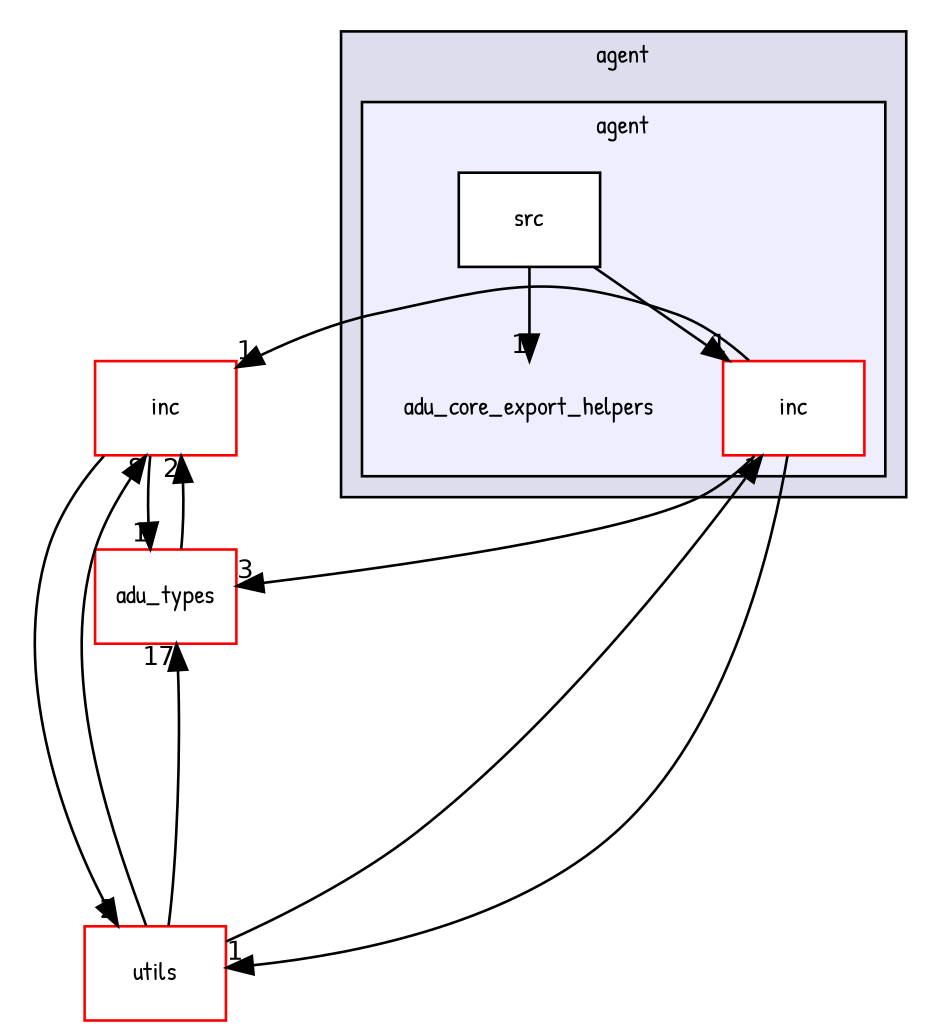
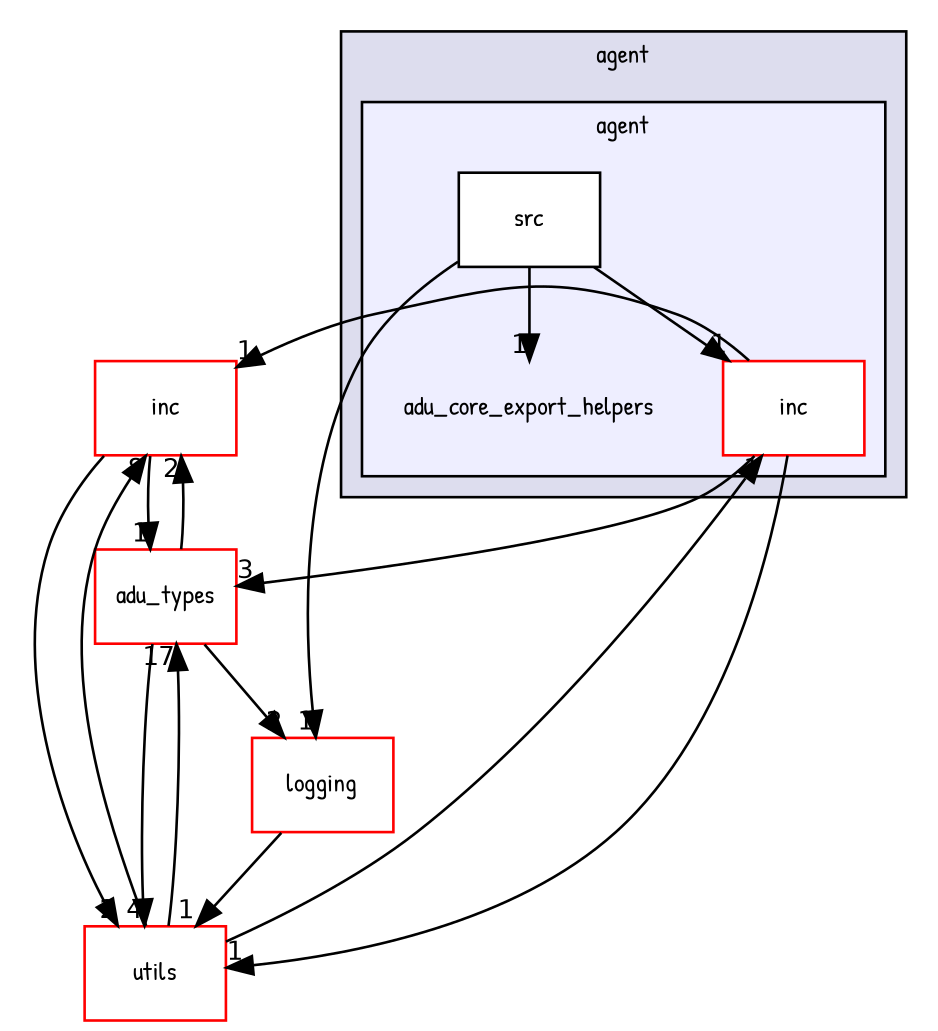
none -> (143, 771)
none -> (323, 785)
